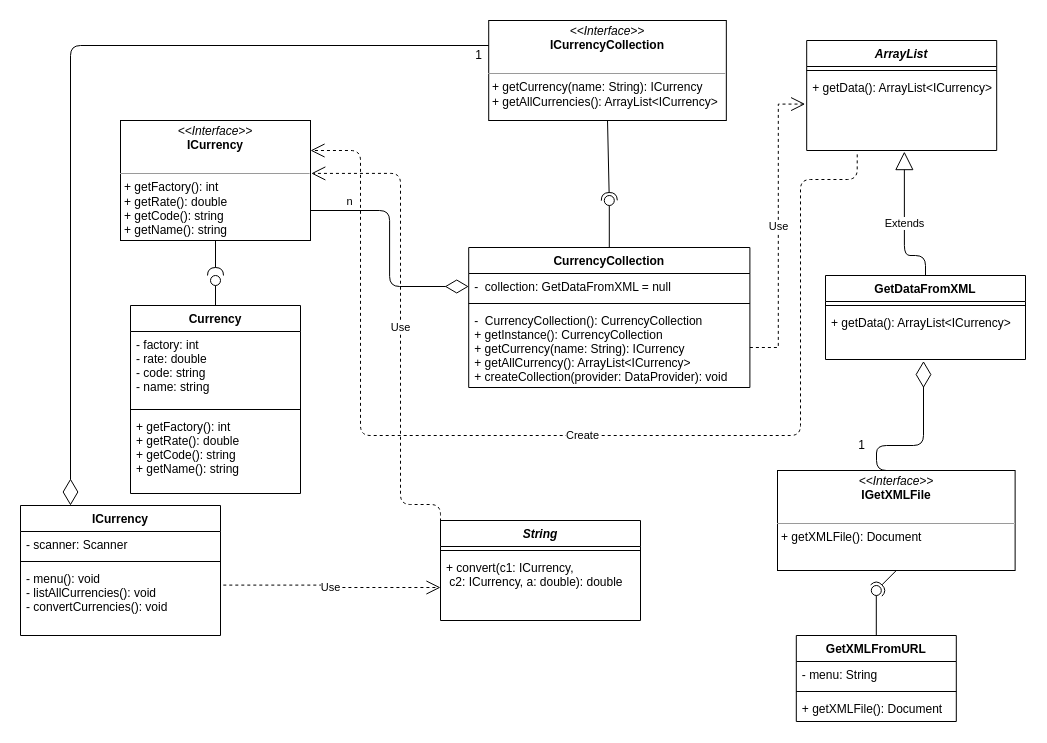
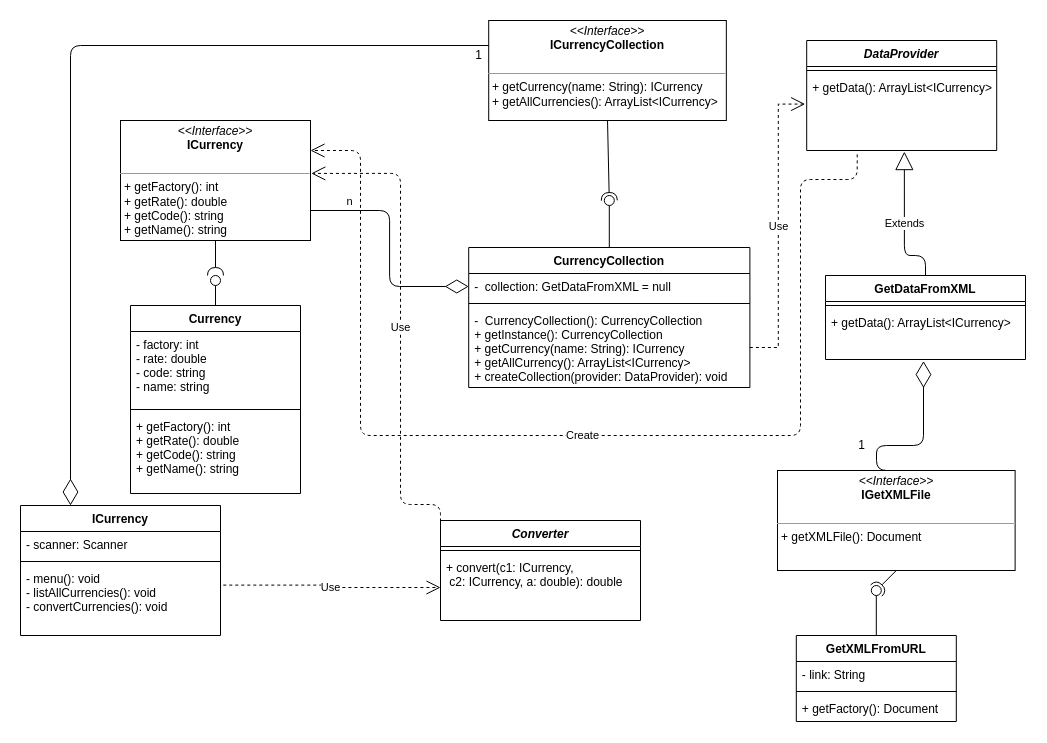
(901, 54) -> (901, 54)
(540, 534) -> (540, 534)
(843, 675) -> (839, 675)
(875, 709) -> (878, 709)
